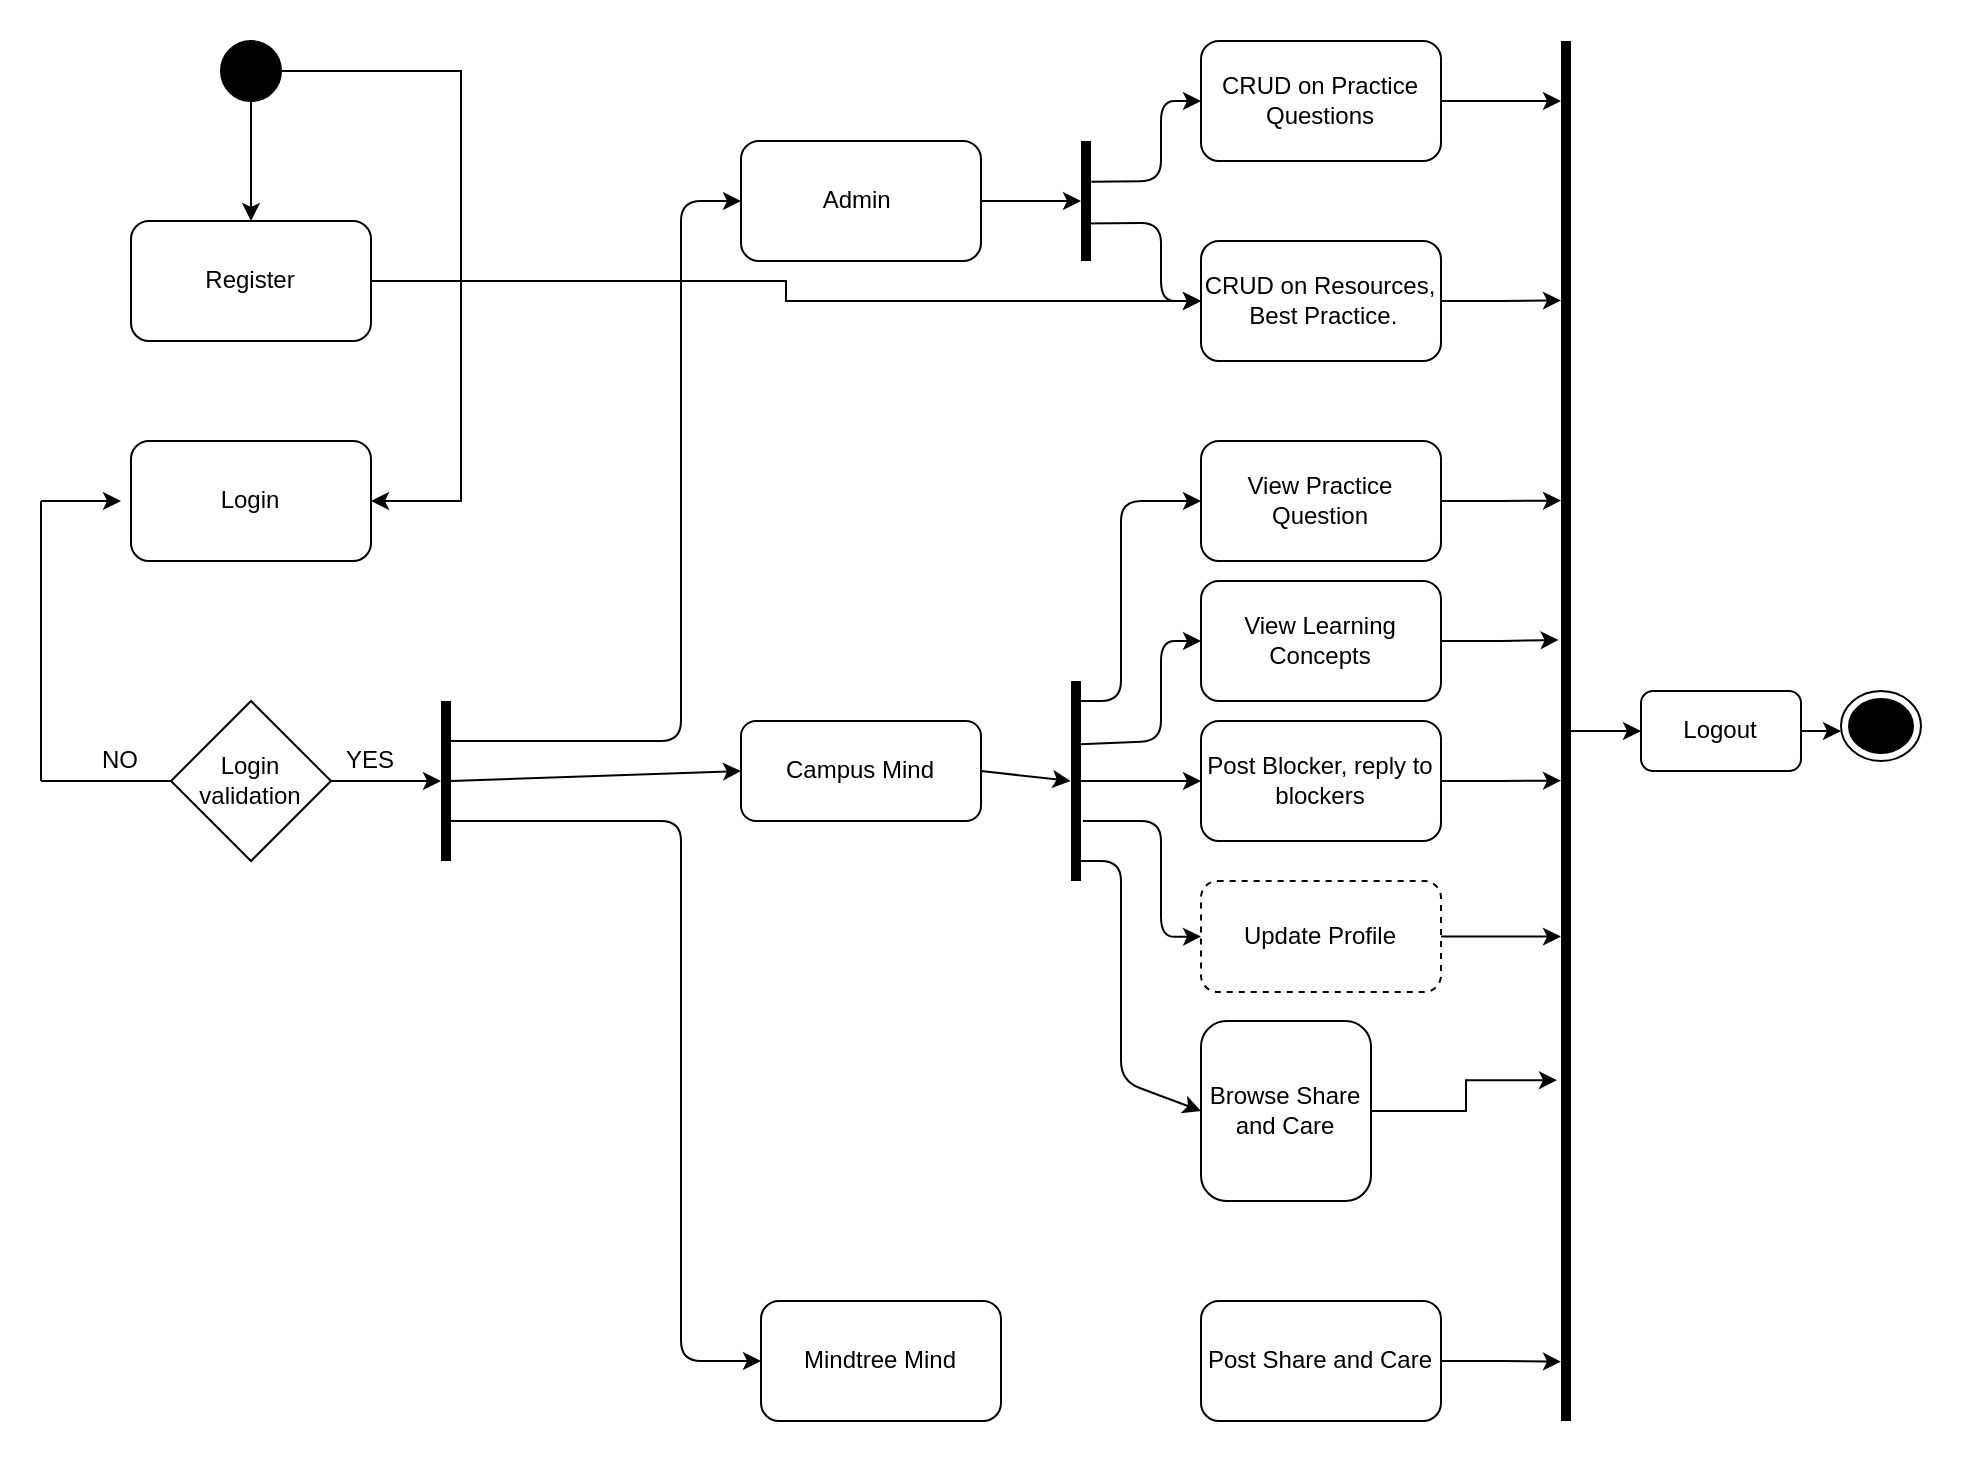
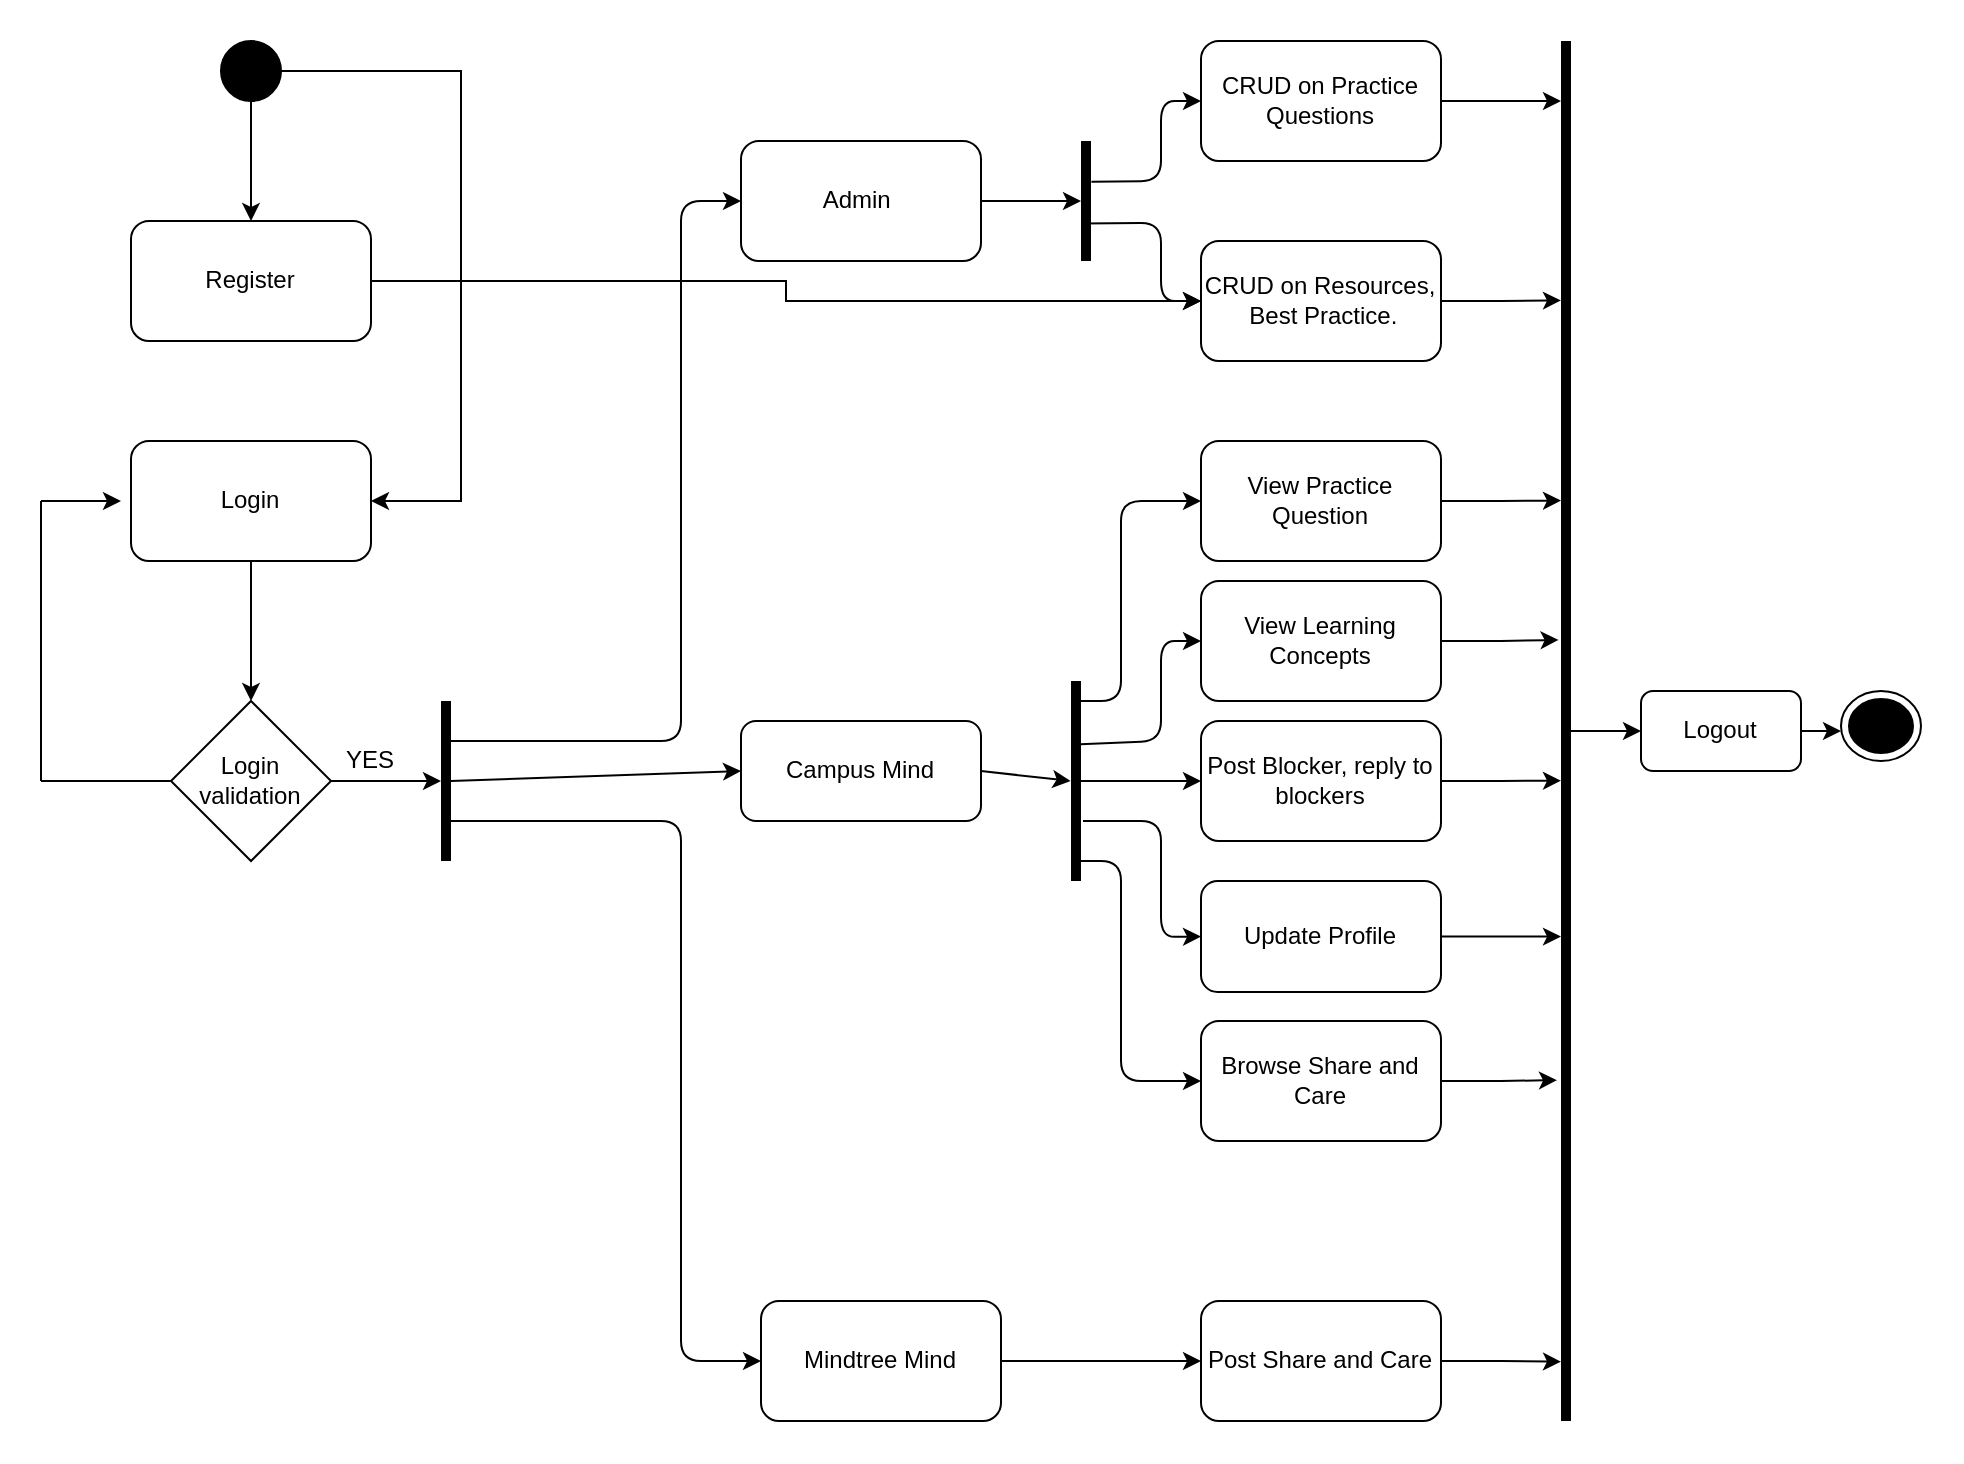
none -> (251, 624)
(121, 761) -> none
(1321, 937) -> (1321, 937)
(1286, 1111) -> (1321, 1081)
none -> (1094, 1361)
